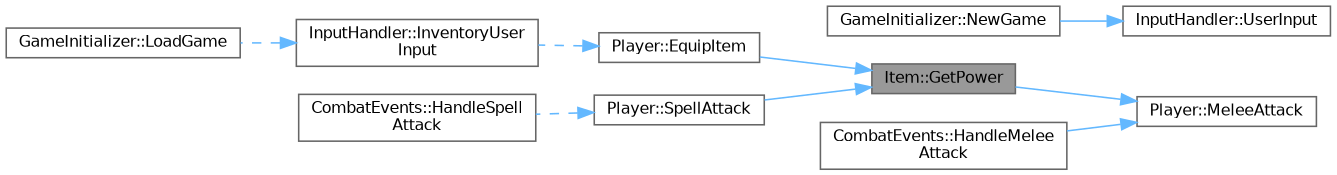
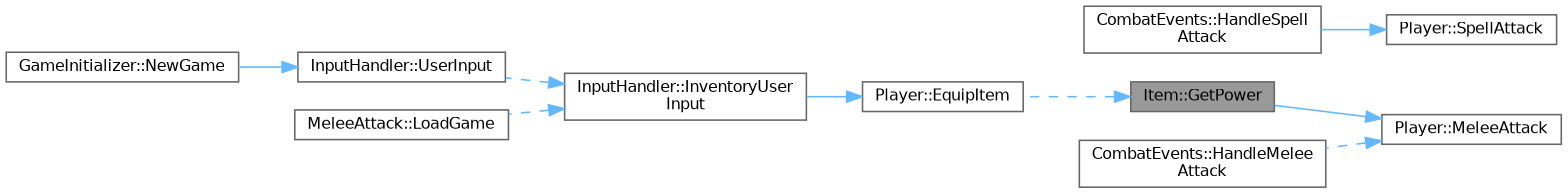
(123, 43) -> (402, 125)
(561, 45) -> (827, 97)
(808, 63) -> (1069, 97)
none -> (527, 80)
(810, 95) -> none
(557, 114) -> (1346, 30)
(1094, 128) -> (1346, 145)
